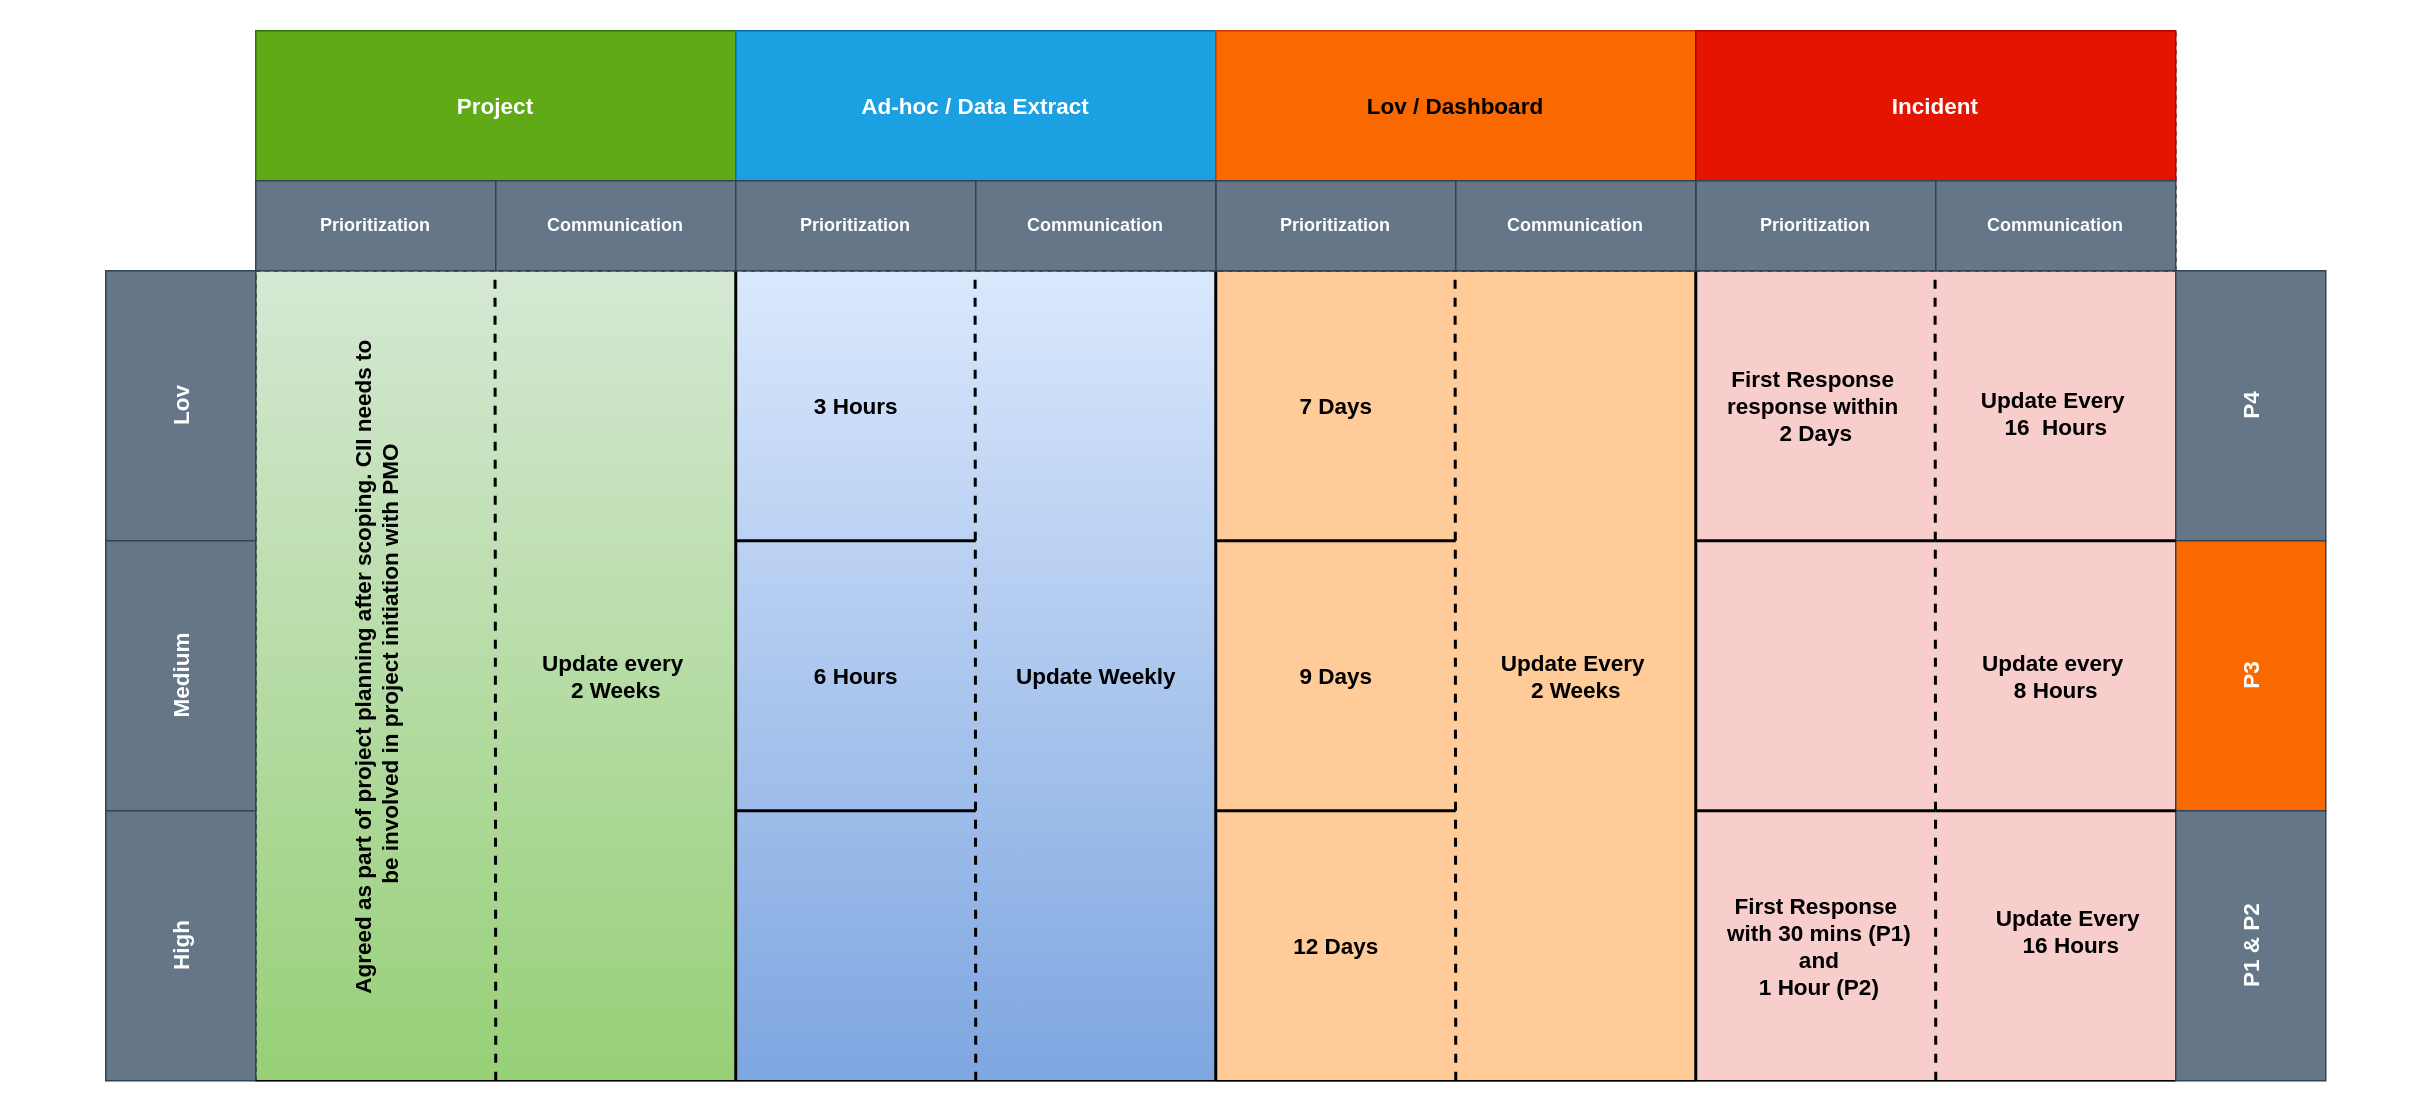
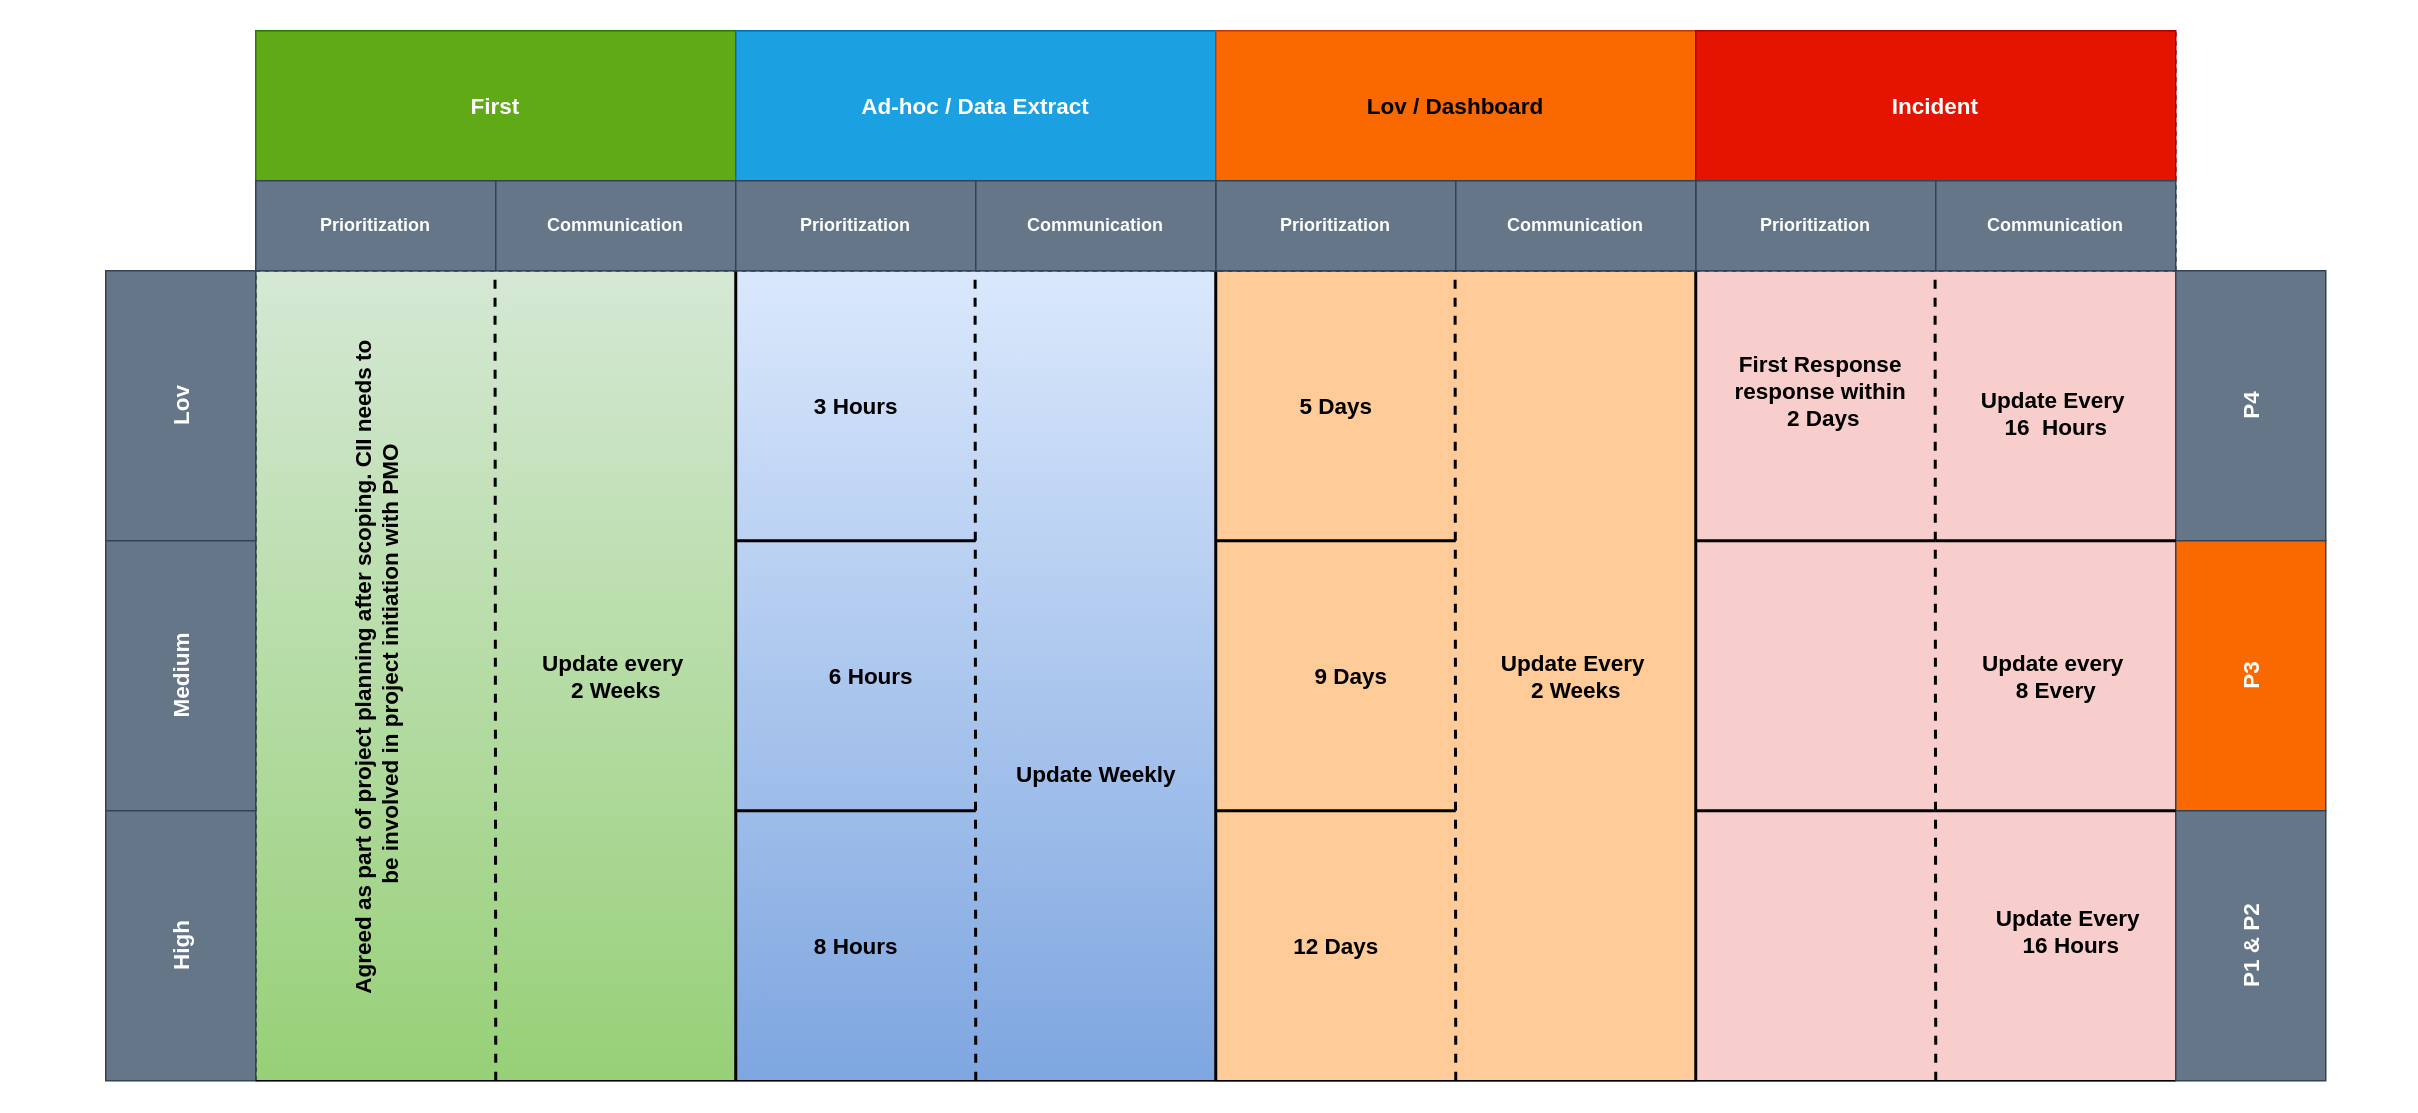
(496, 106) -> (496, 106)
(1337, 406) -> (1337, 406)
(1816, 406) -> (1823, 391)
(856, 676) -> (871, 676)
(1096, 676) -> (1096, 773)
(1336, 676) -> (1351, 676)
(2057, 676) -> (2057, 676)
none -> (856, 946)
(1816, 946) -> none
